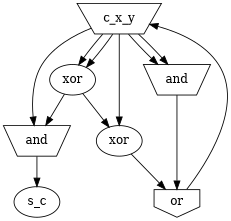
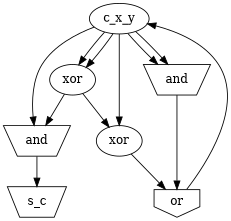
(119, 19) -> (119, 19)
(37, 202) -> (37, 202)
